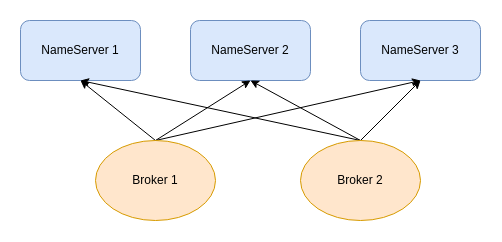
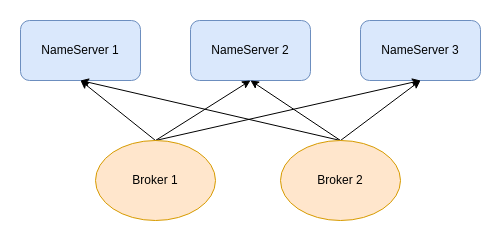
(361, 181) -> (341, 181)
